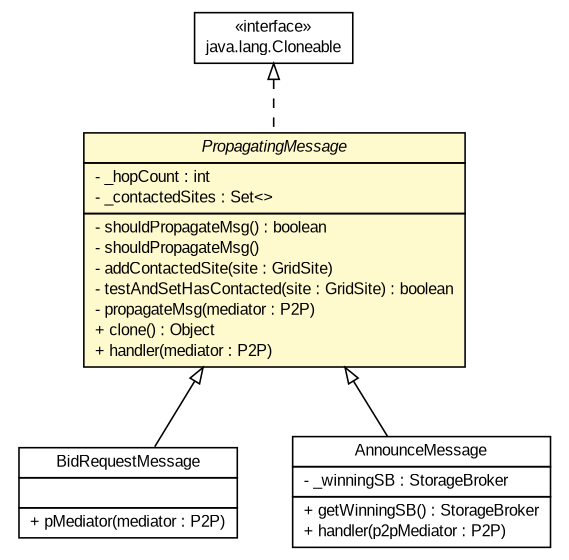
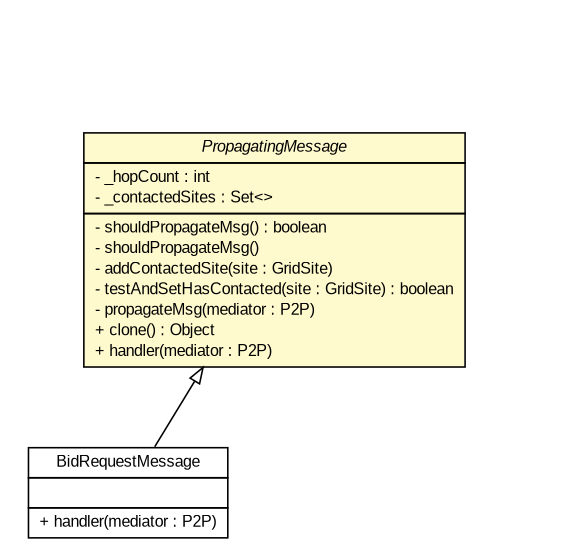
(274, 38) -> none
(421, 492) -> none
(128, 522) -> (128, 522)
